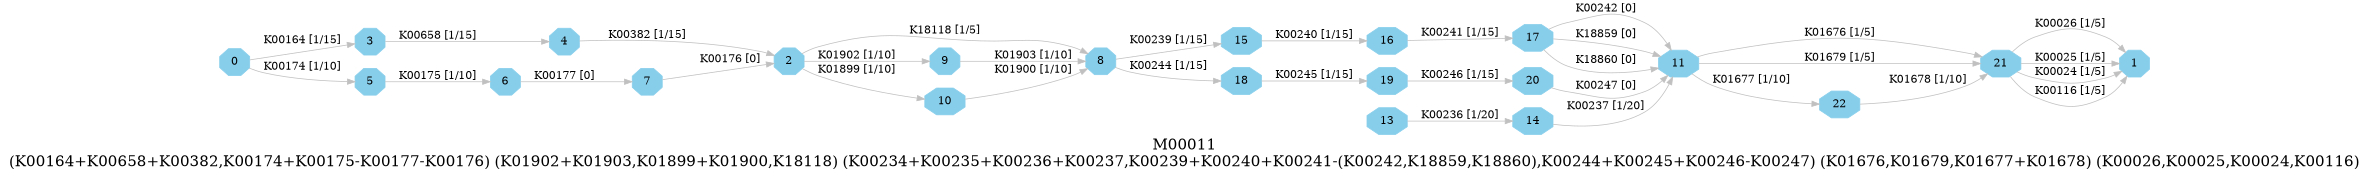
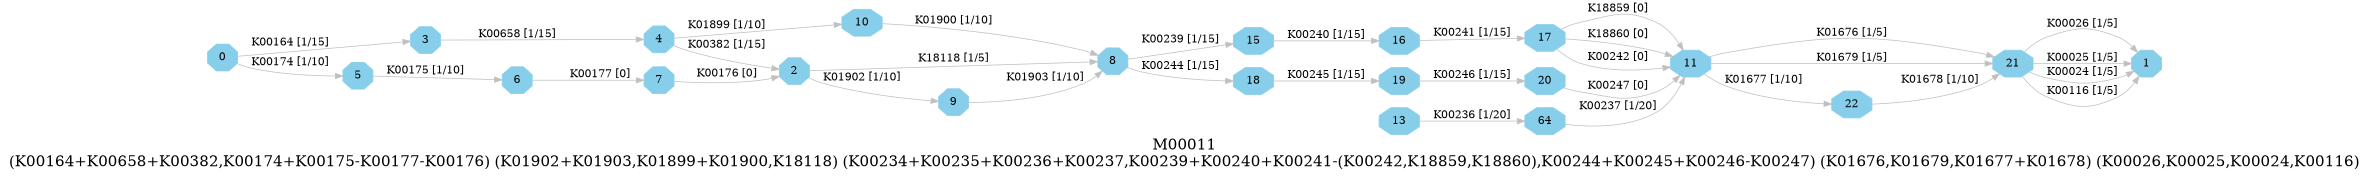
(859, 87) -> (754, 32)
(1533, 121) -> (1545, 121)
